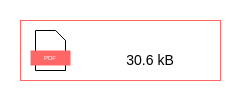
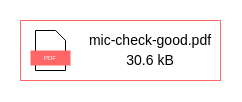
none -> (151, 41)
